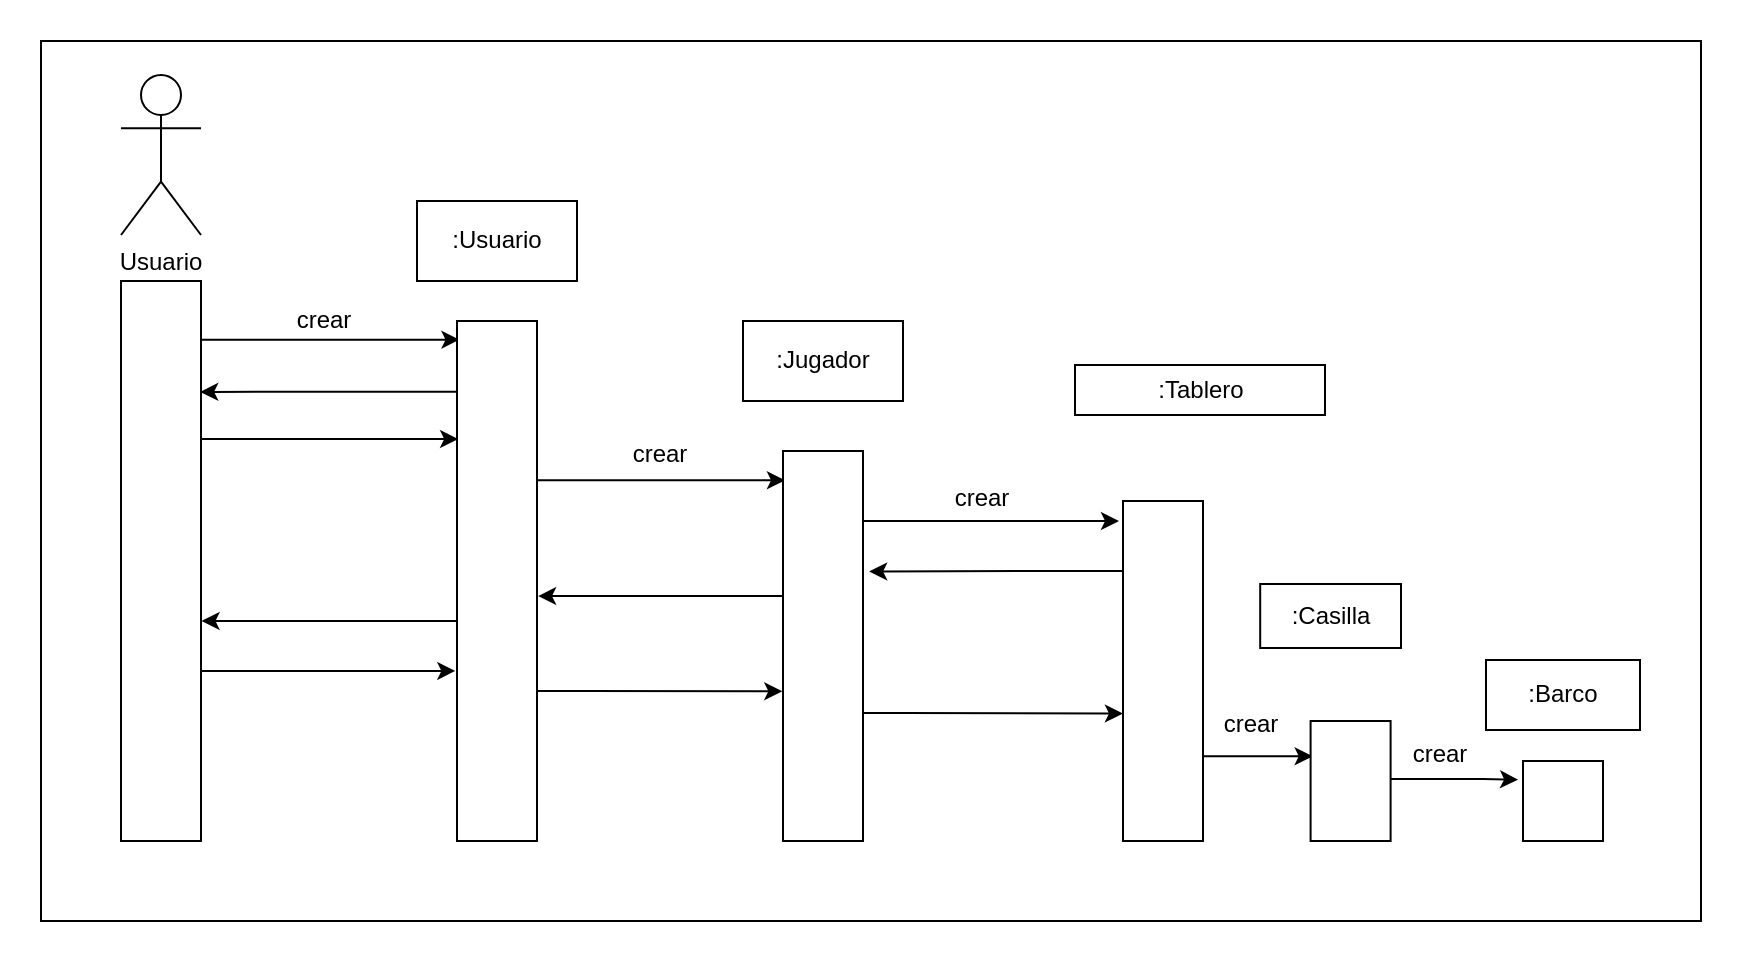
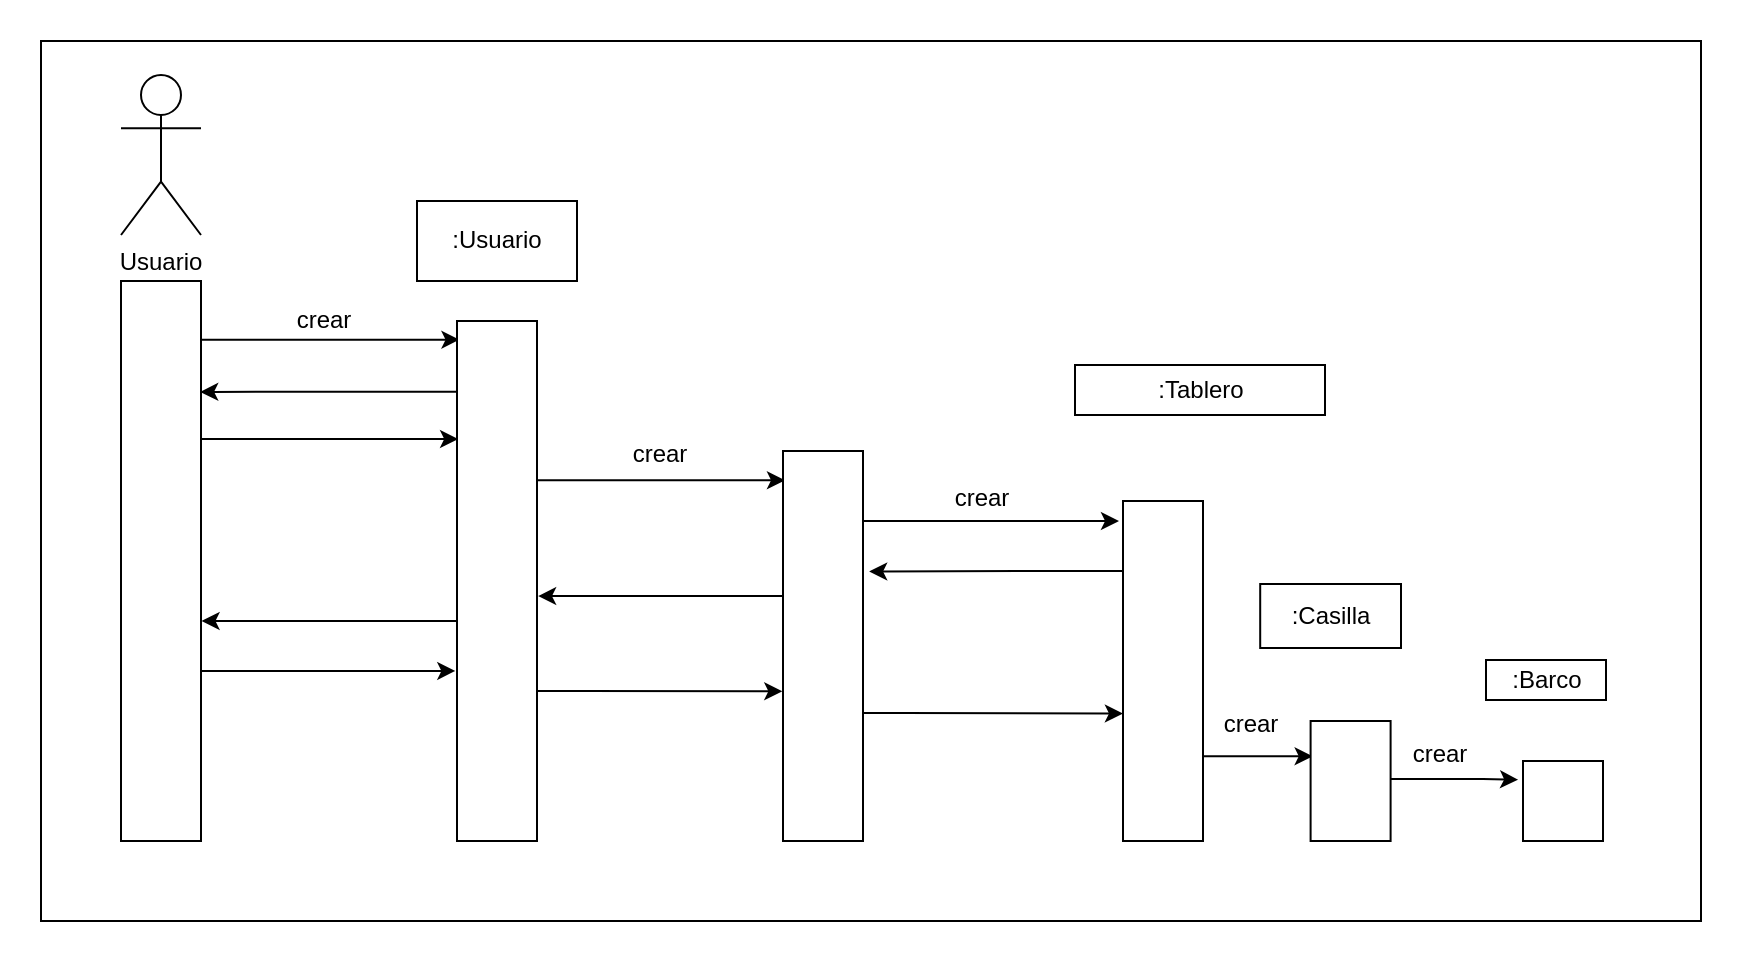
(823, 361) -> none
(1563, 695) -> (1546, 680)
